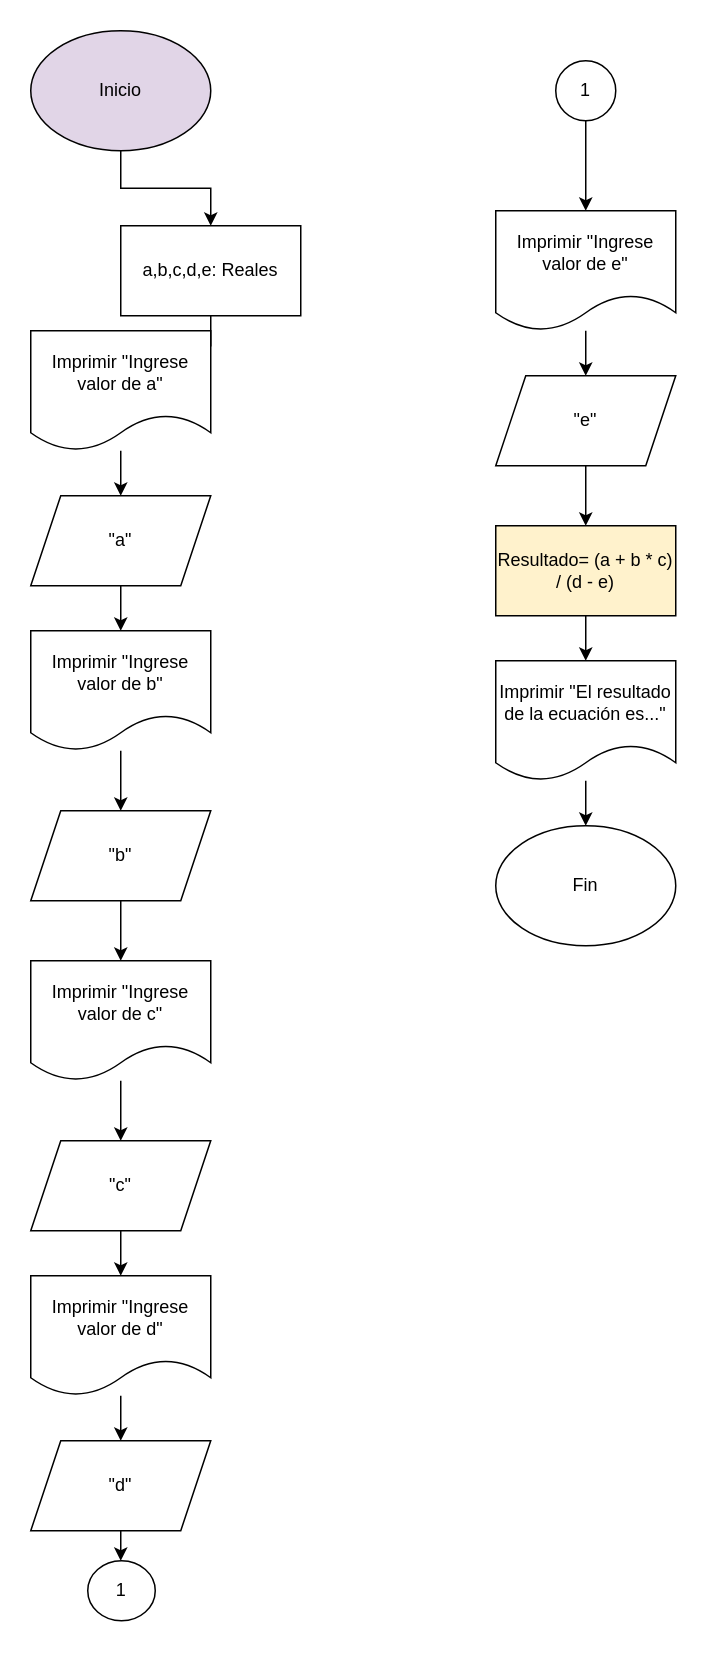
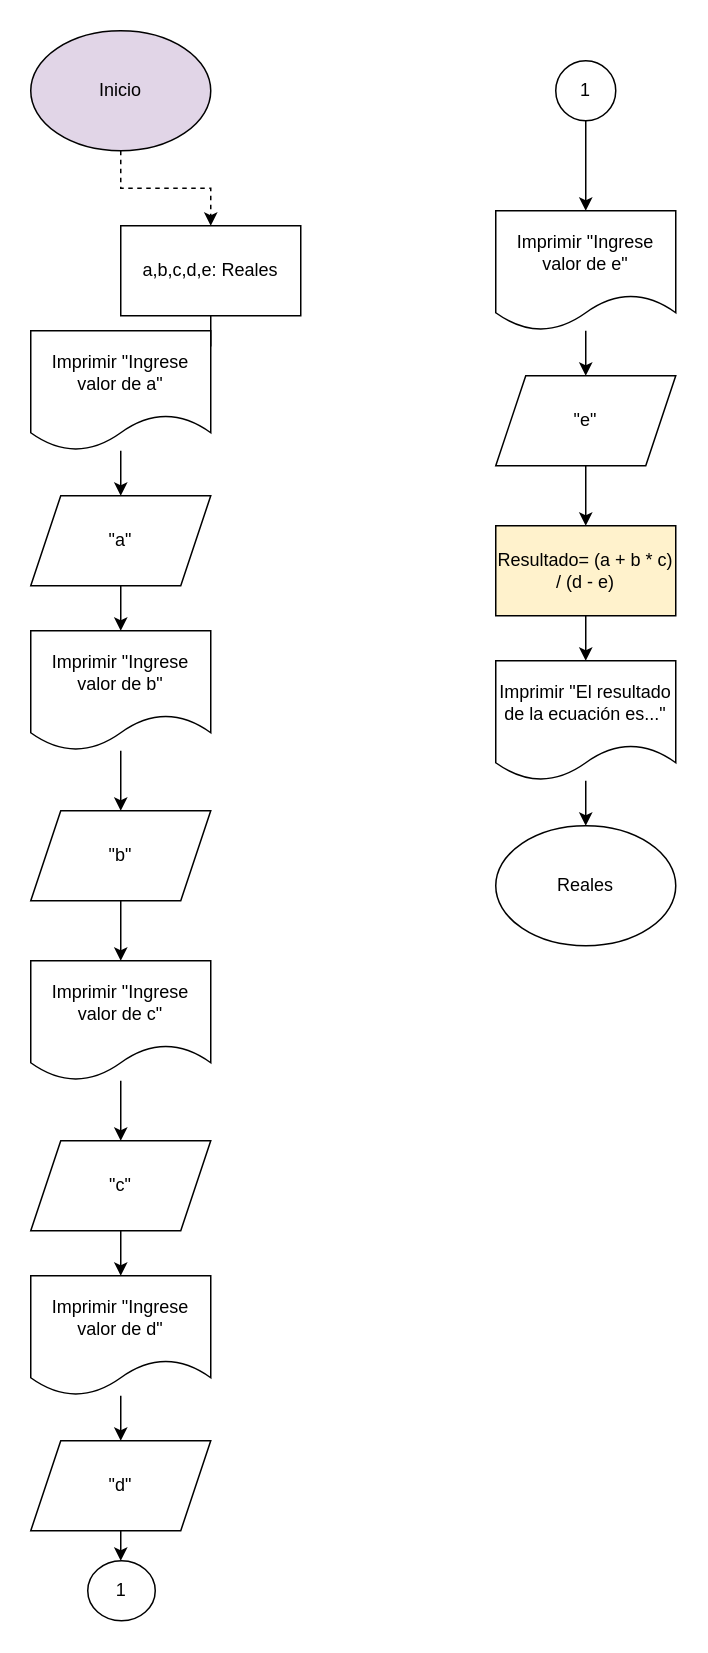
(161, 188) -> (161, 188)
(586, 886) -> (586, 886)
